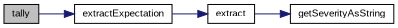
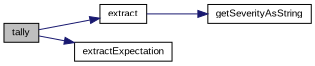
(185, 14) -> (64, 25)
